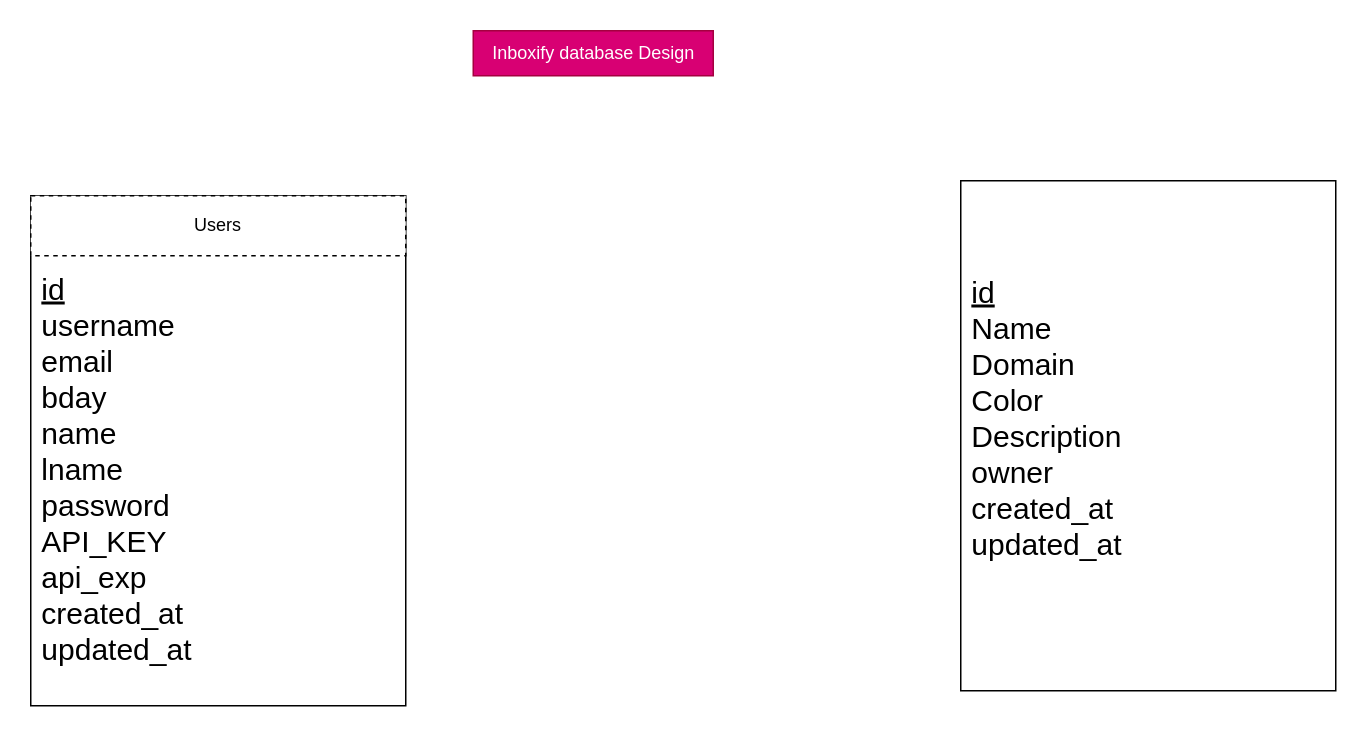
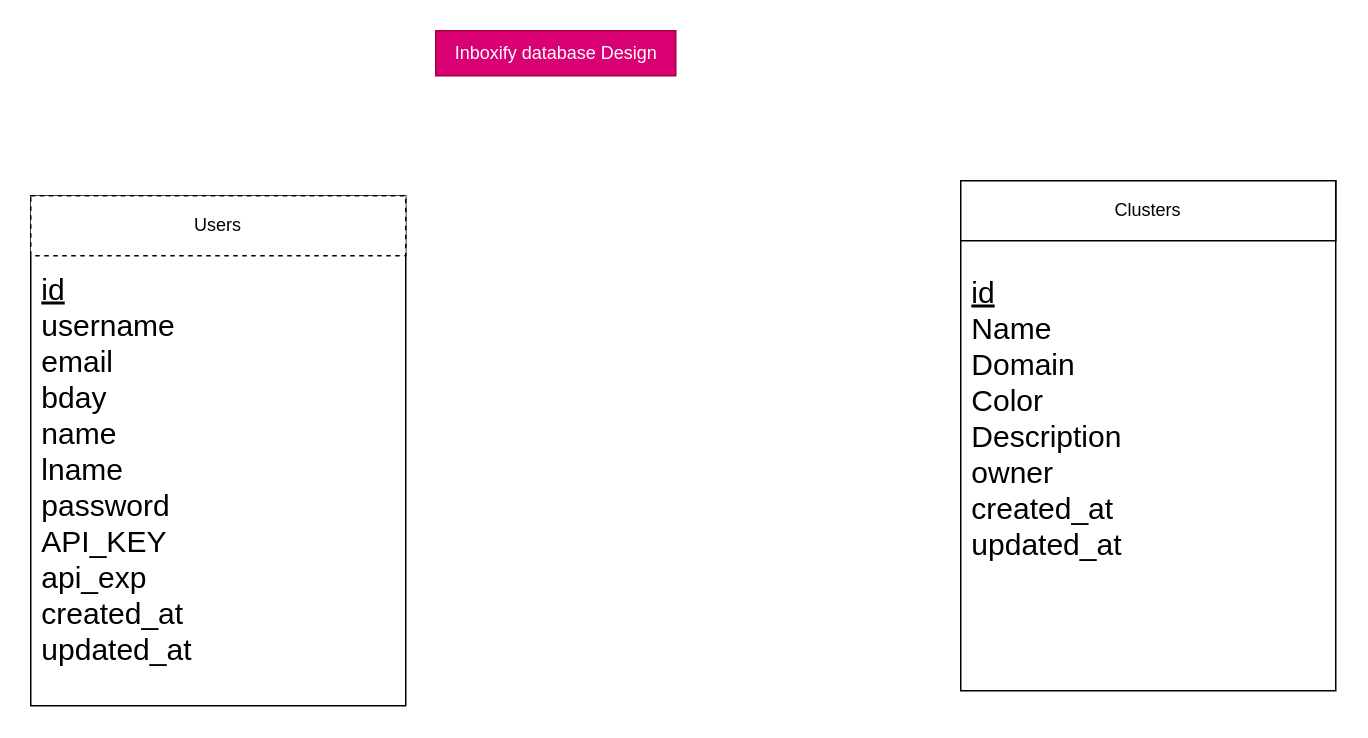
(593, 53) -> (556, 53)
none -> (1148, 211)
